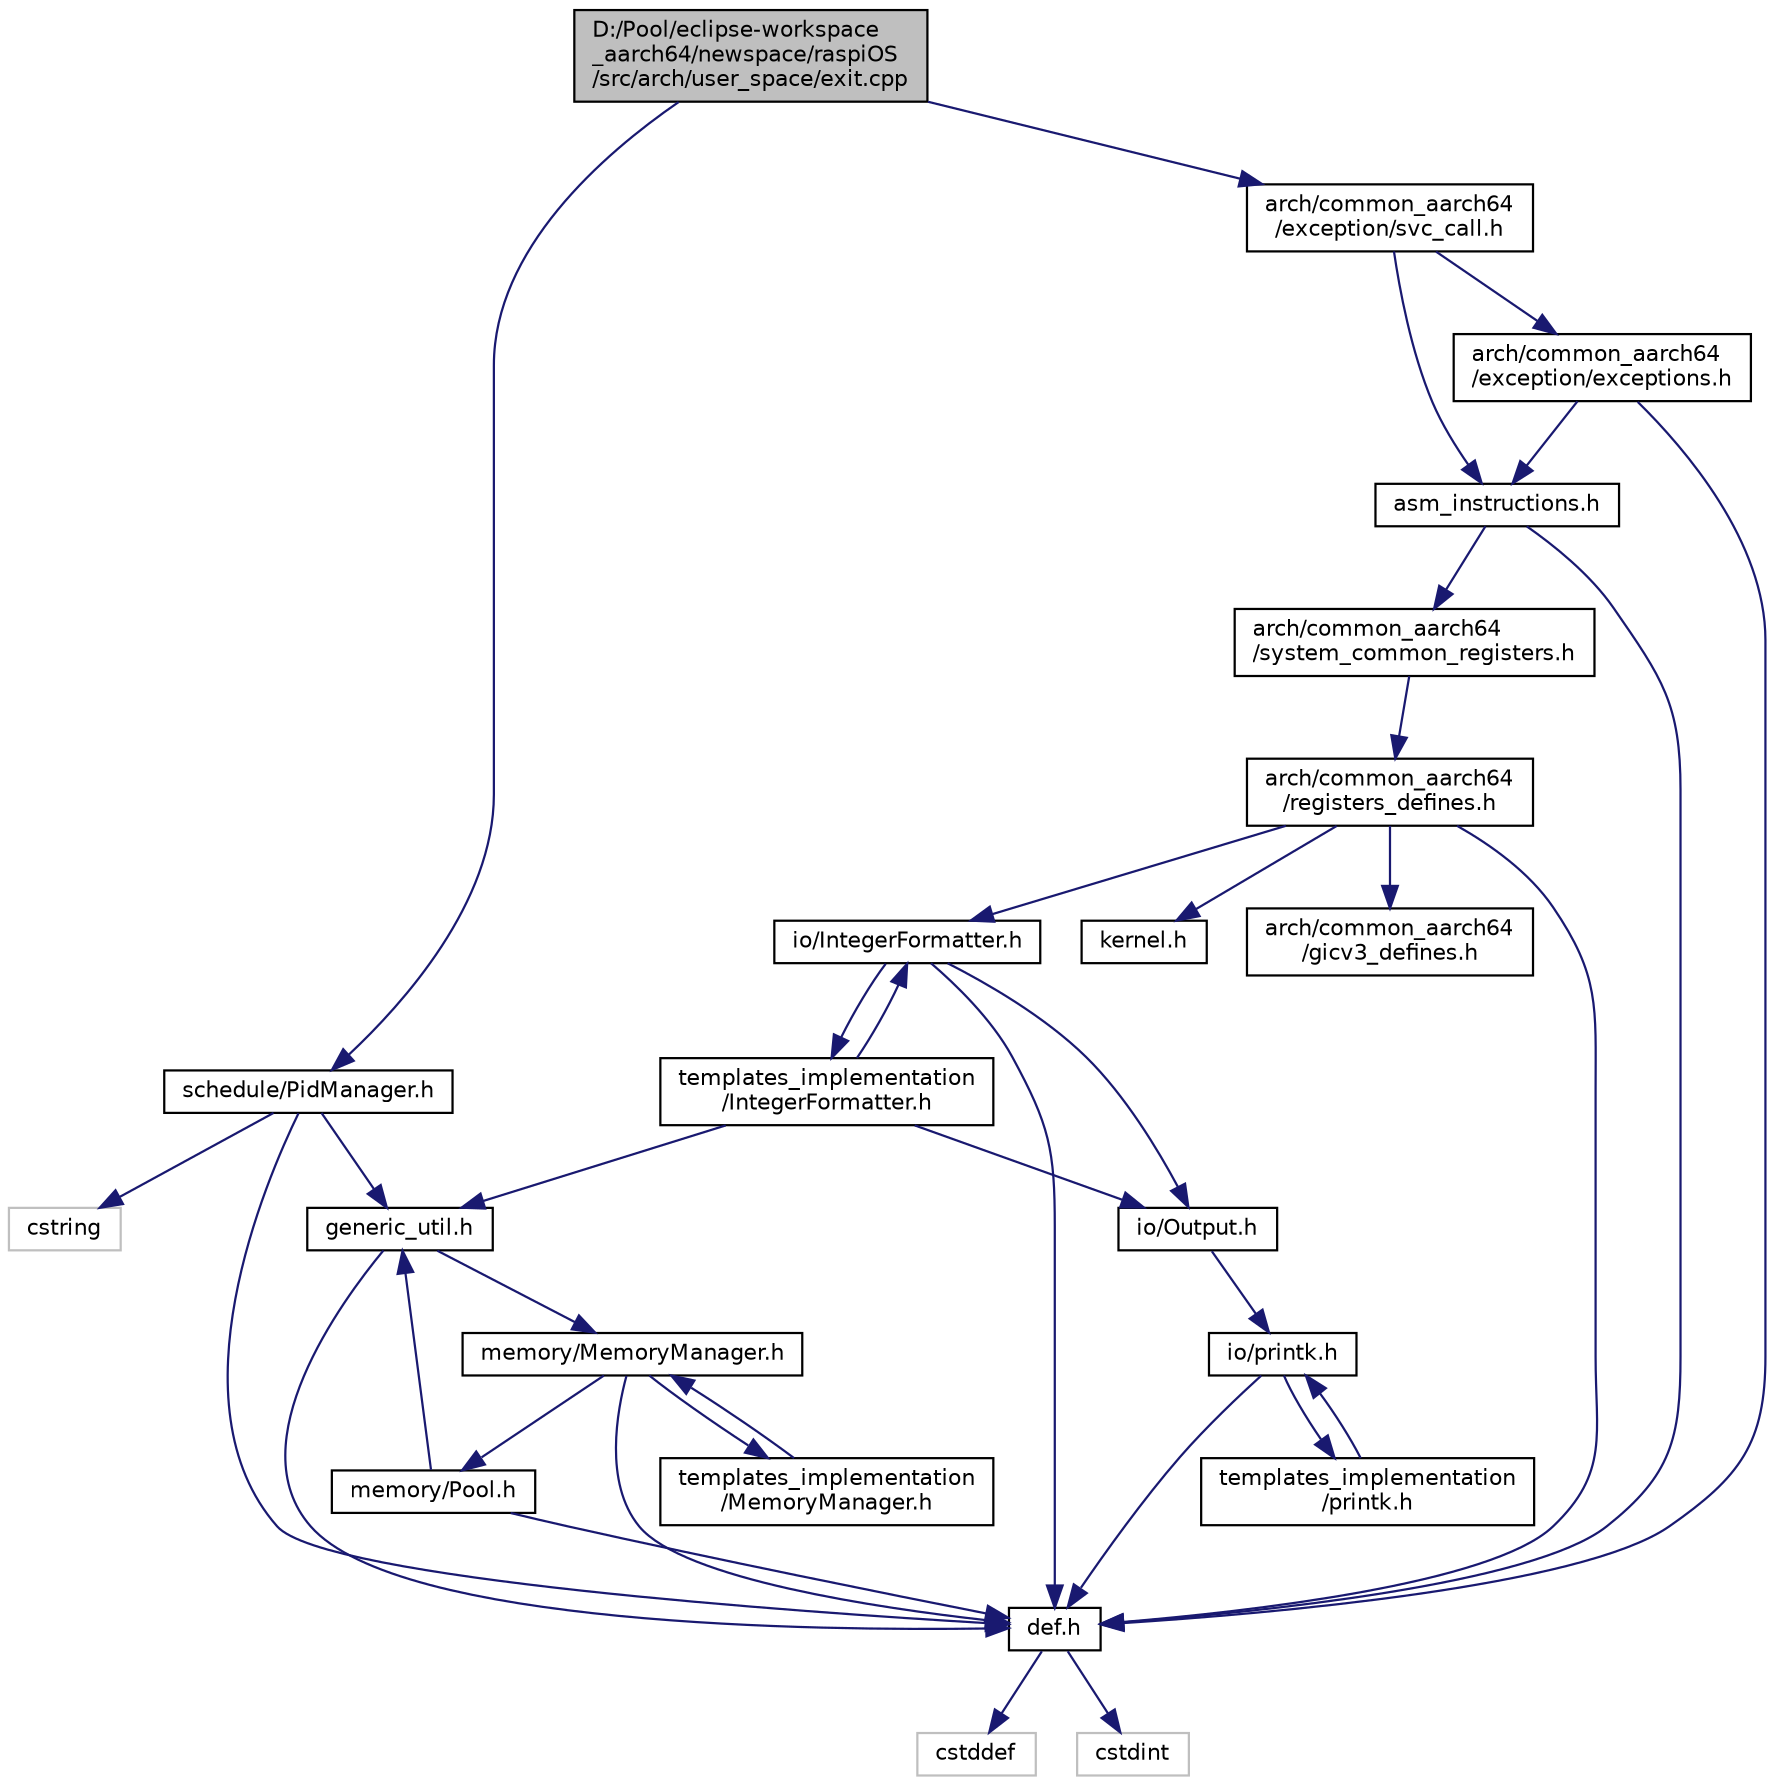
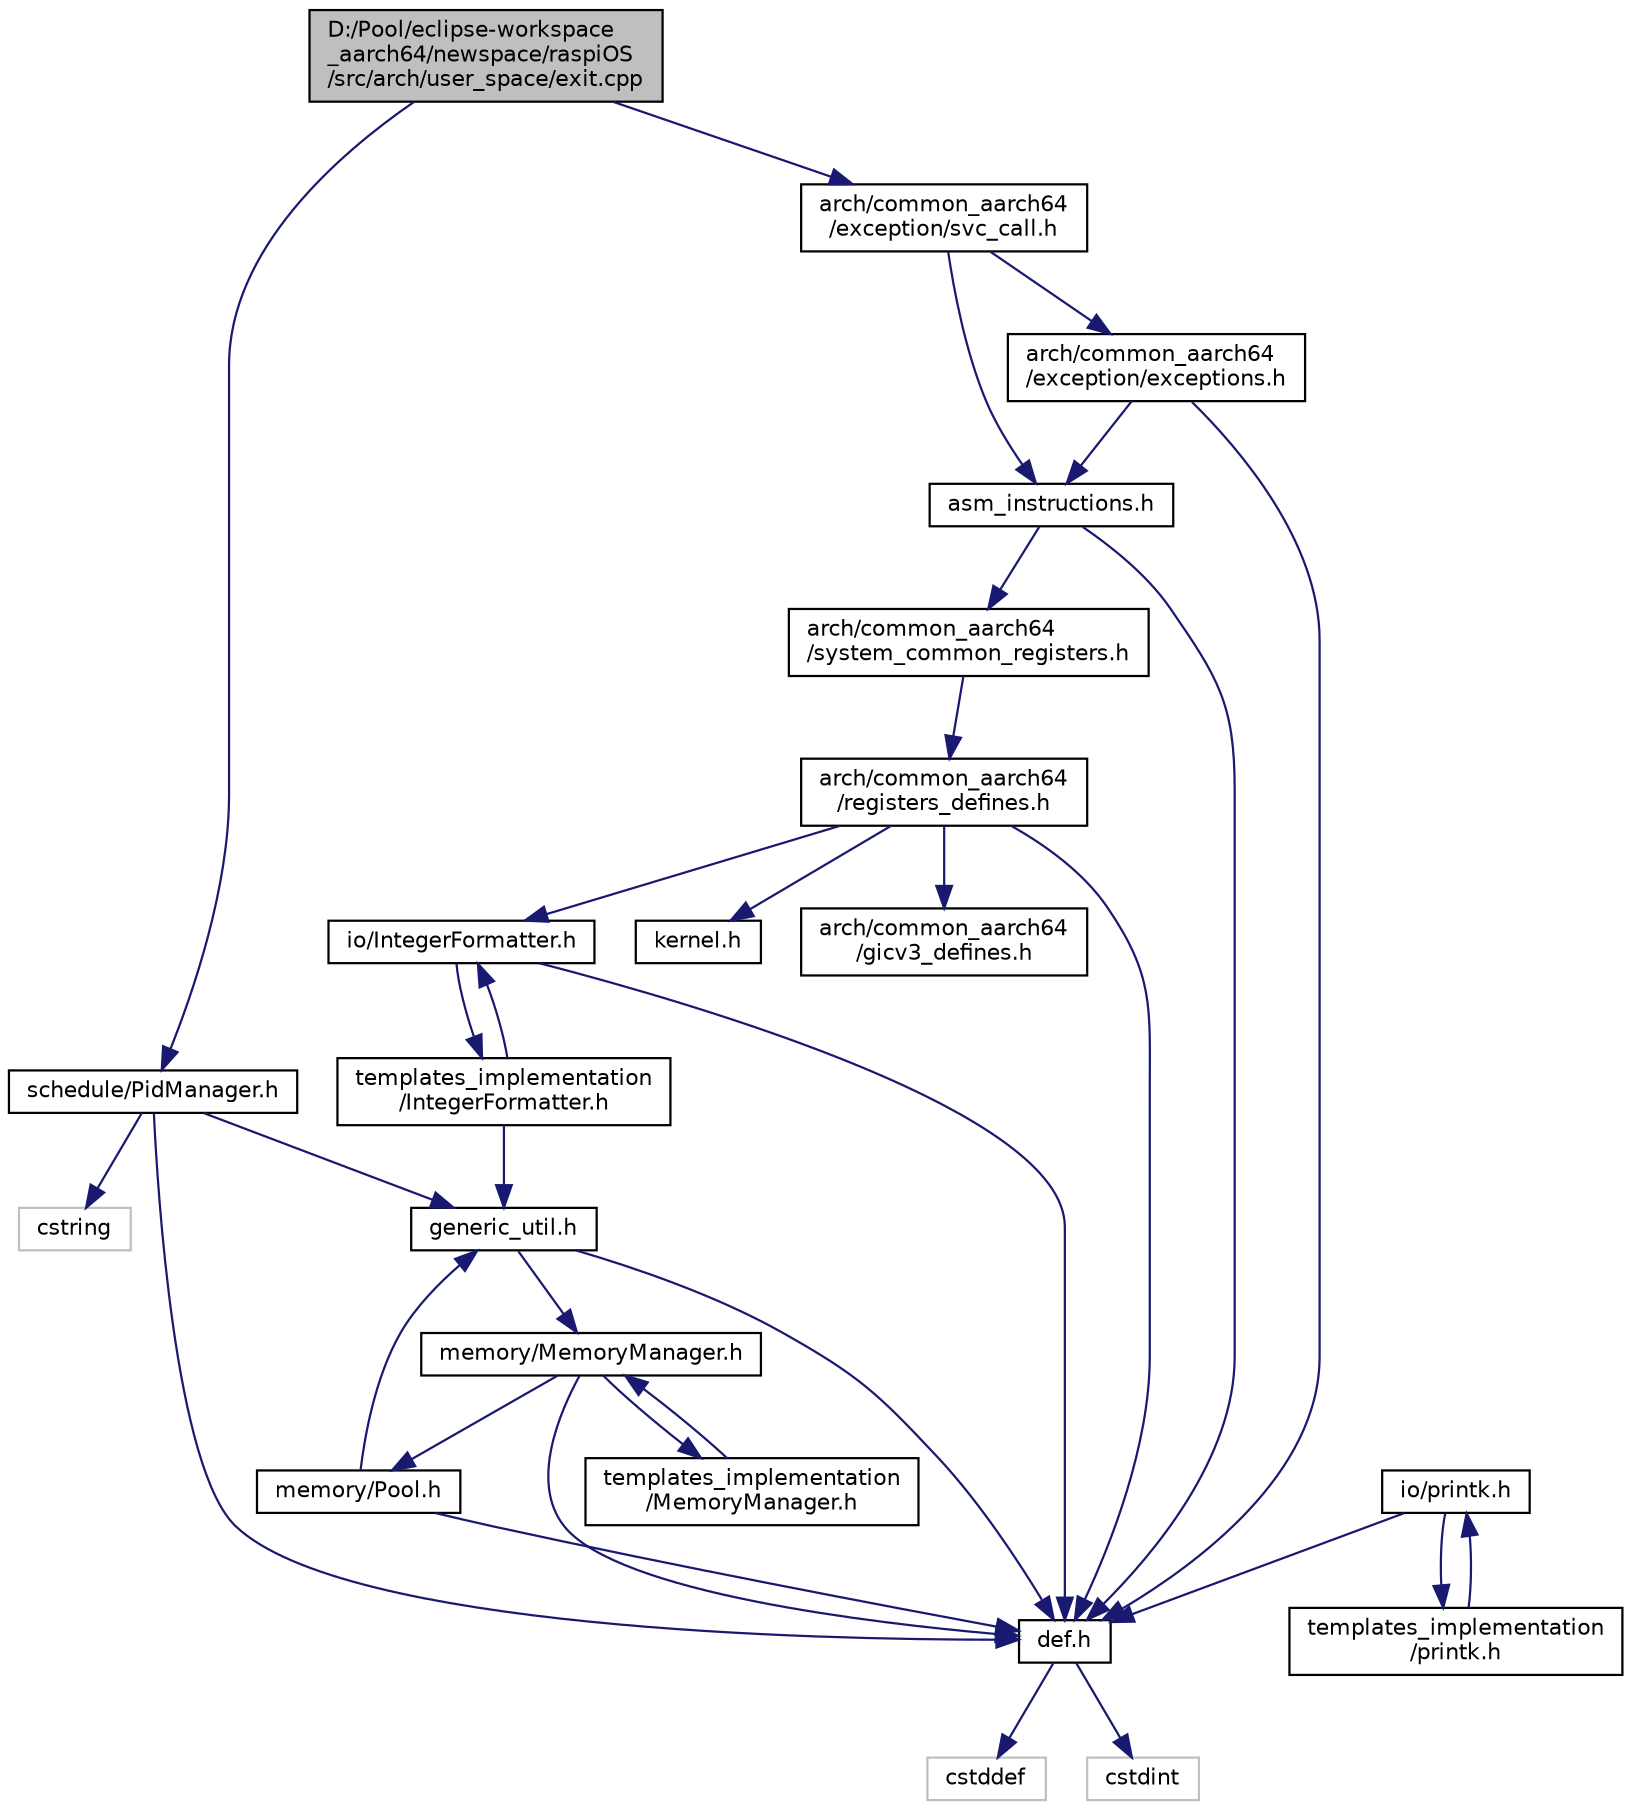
(1198, 1229) -> none
